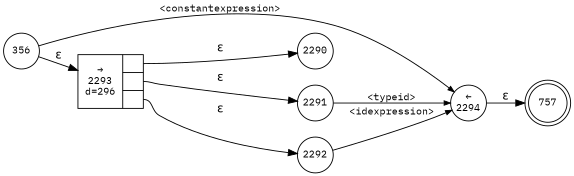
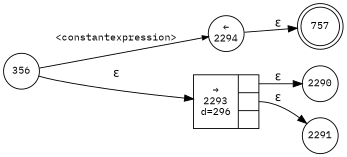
(389, 103) -> none
(315, 155) -> none
